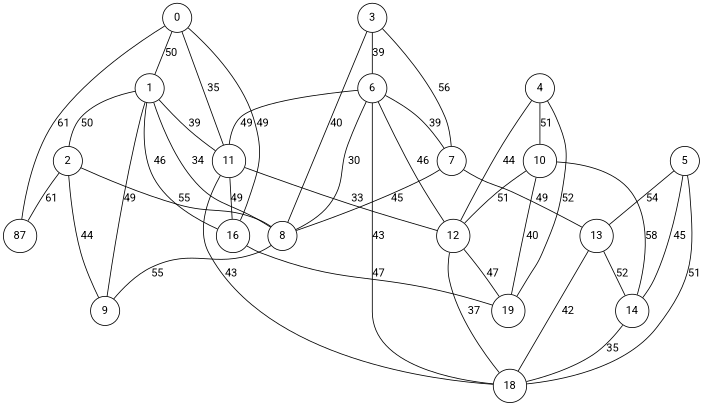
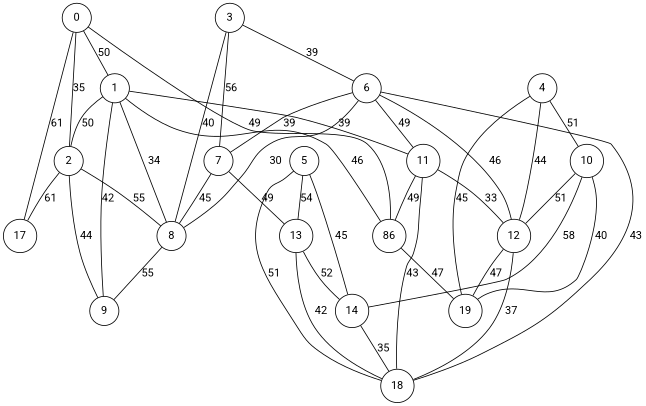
(203, 88) -> (73, 89)
(130, 198) -> (108, 198)
(568, 198) -> (462, 198)
(20, 236) -> (20, 236)
(233, 236) -> (389, 236)
